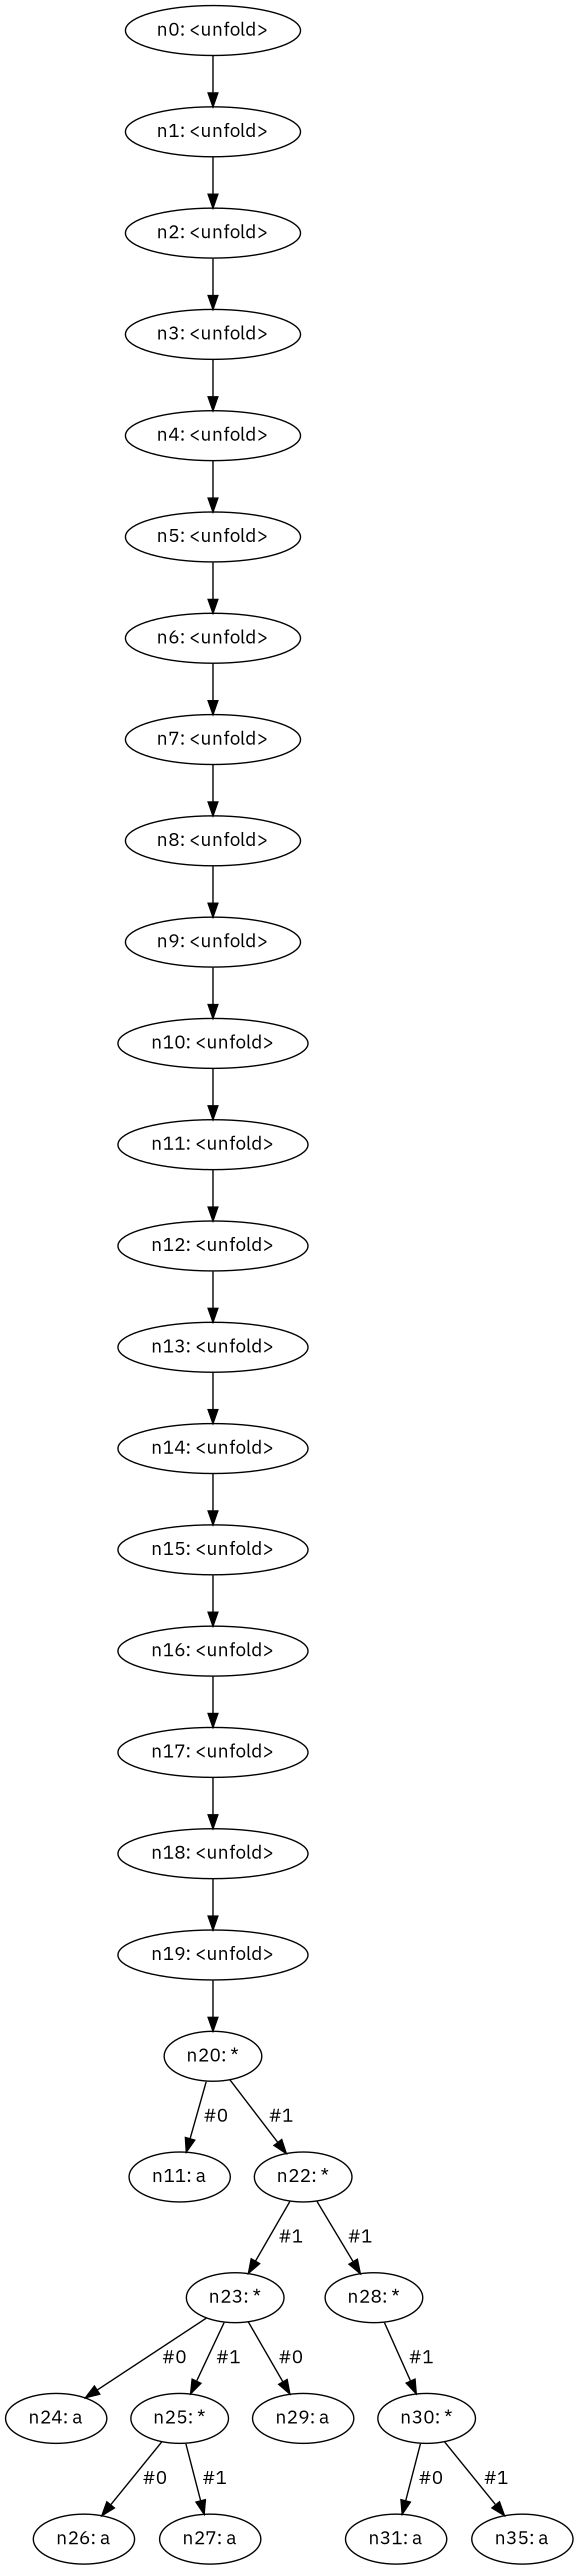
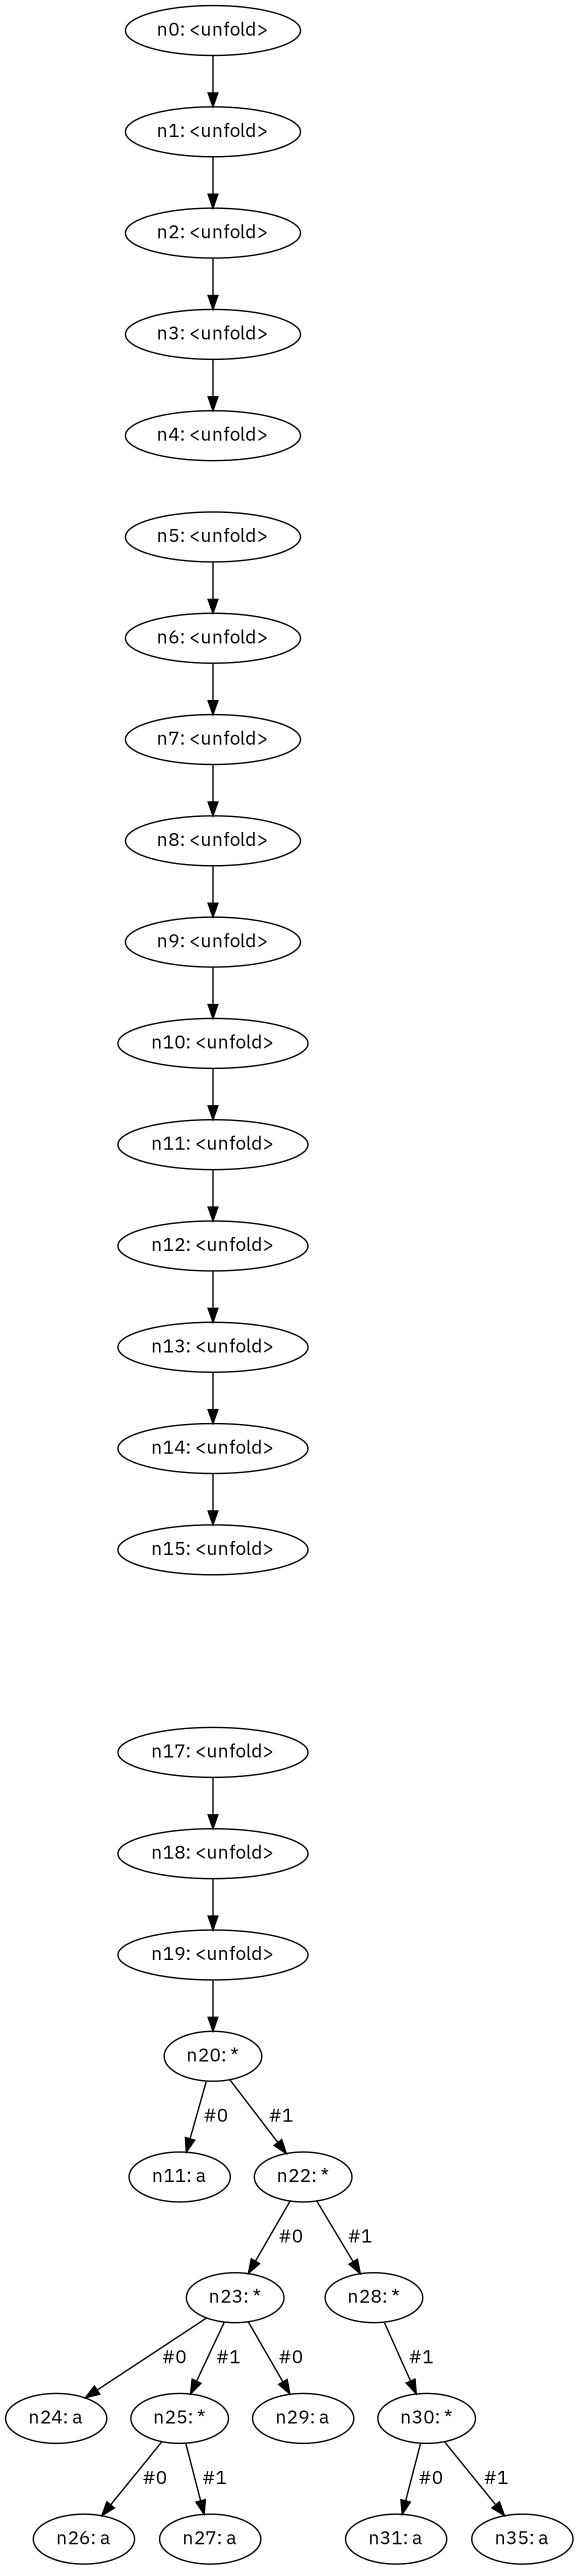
(213, 479) -> none
(213, 1651) -> none
(291, 2237) -> (291, 2237)
